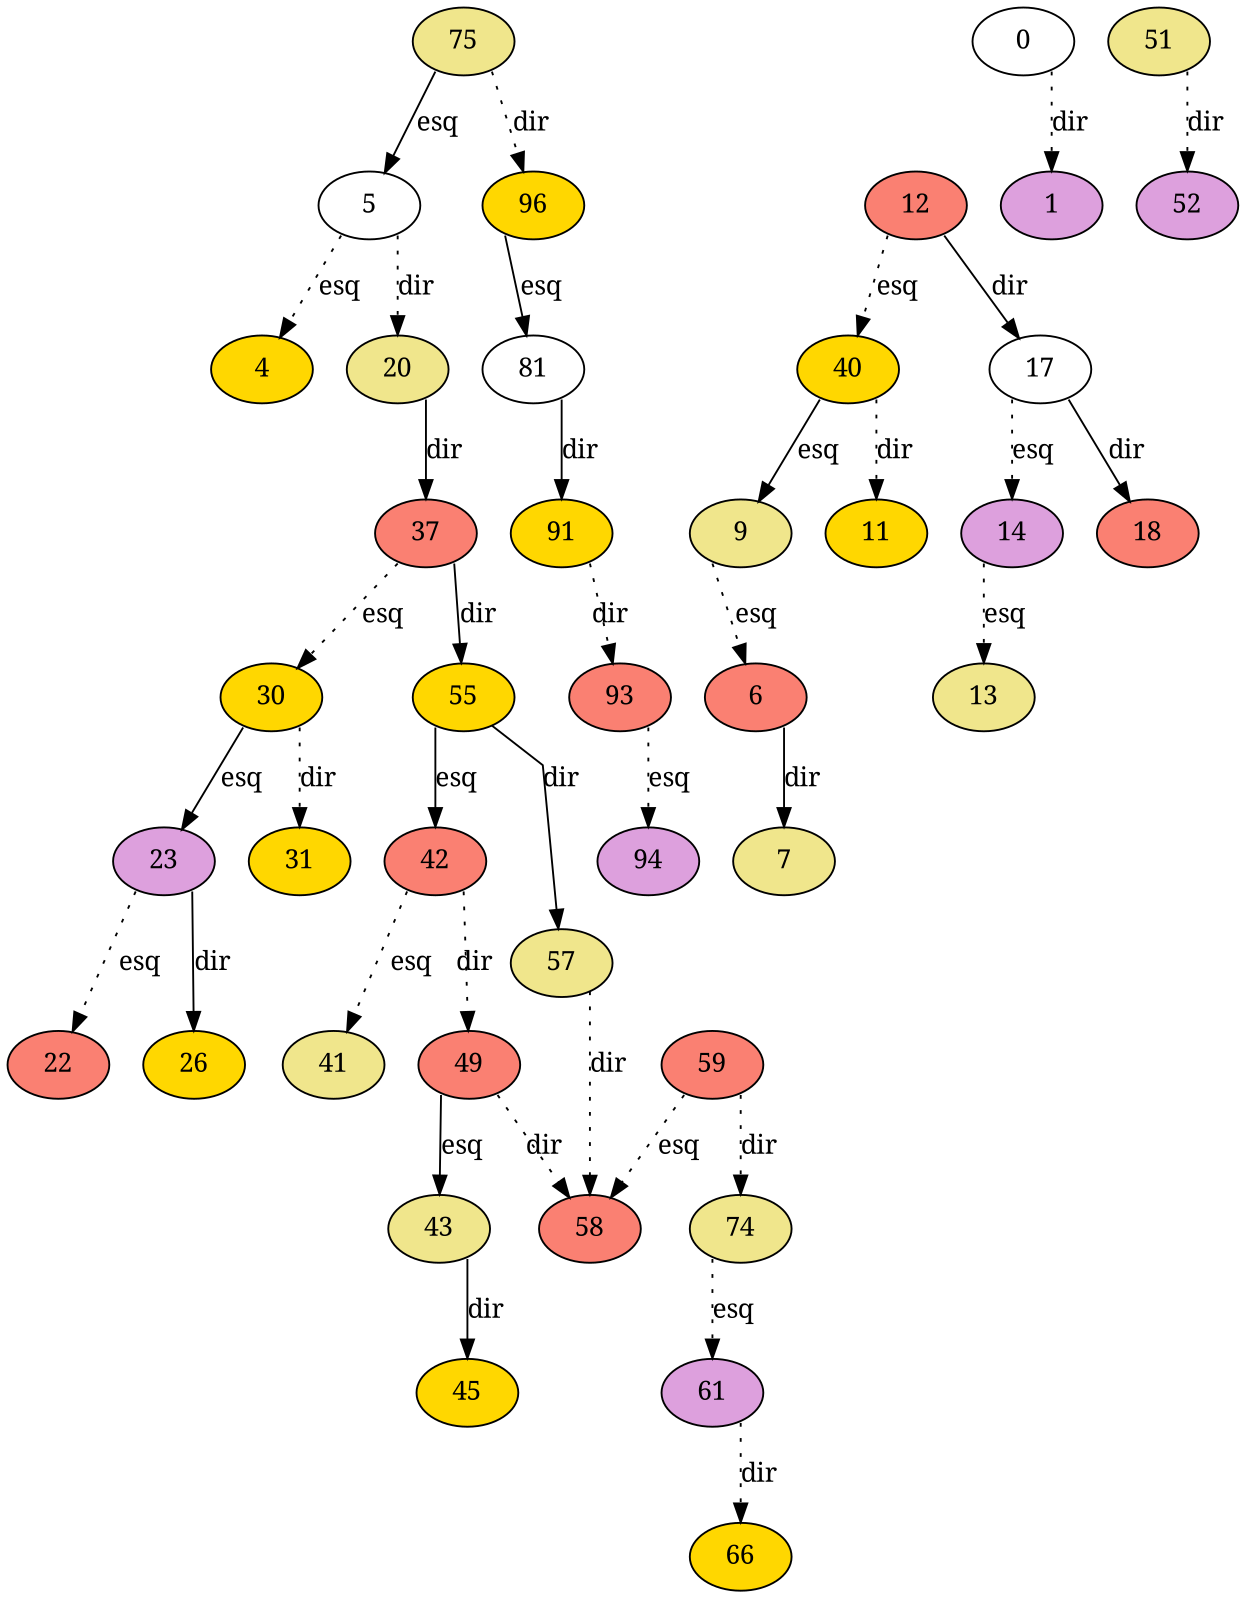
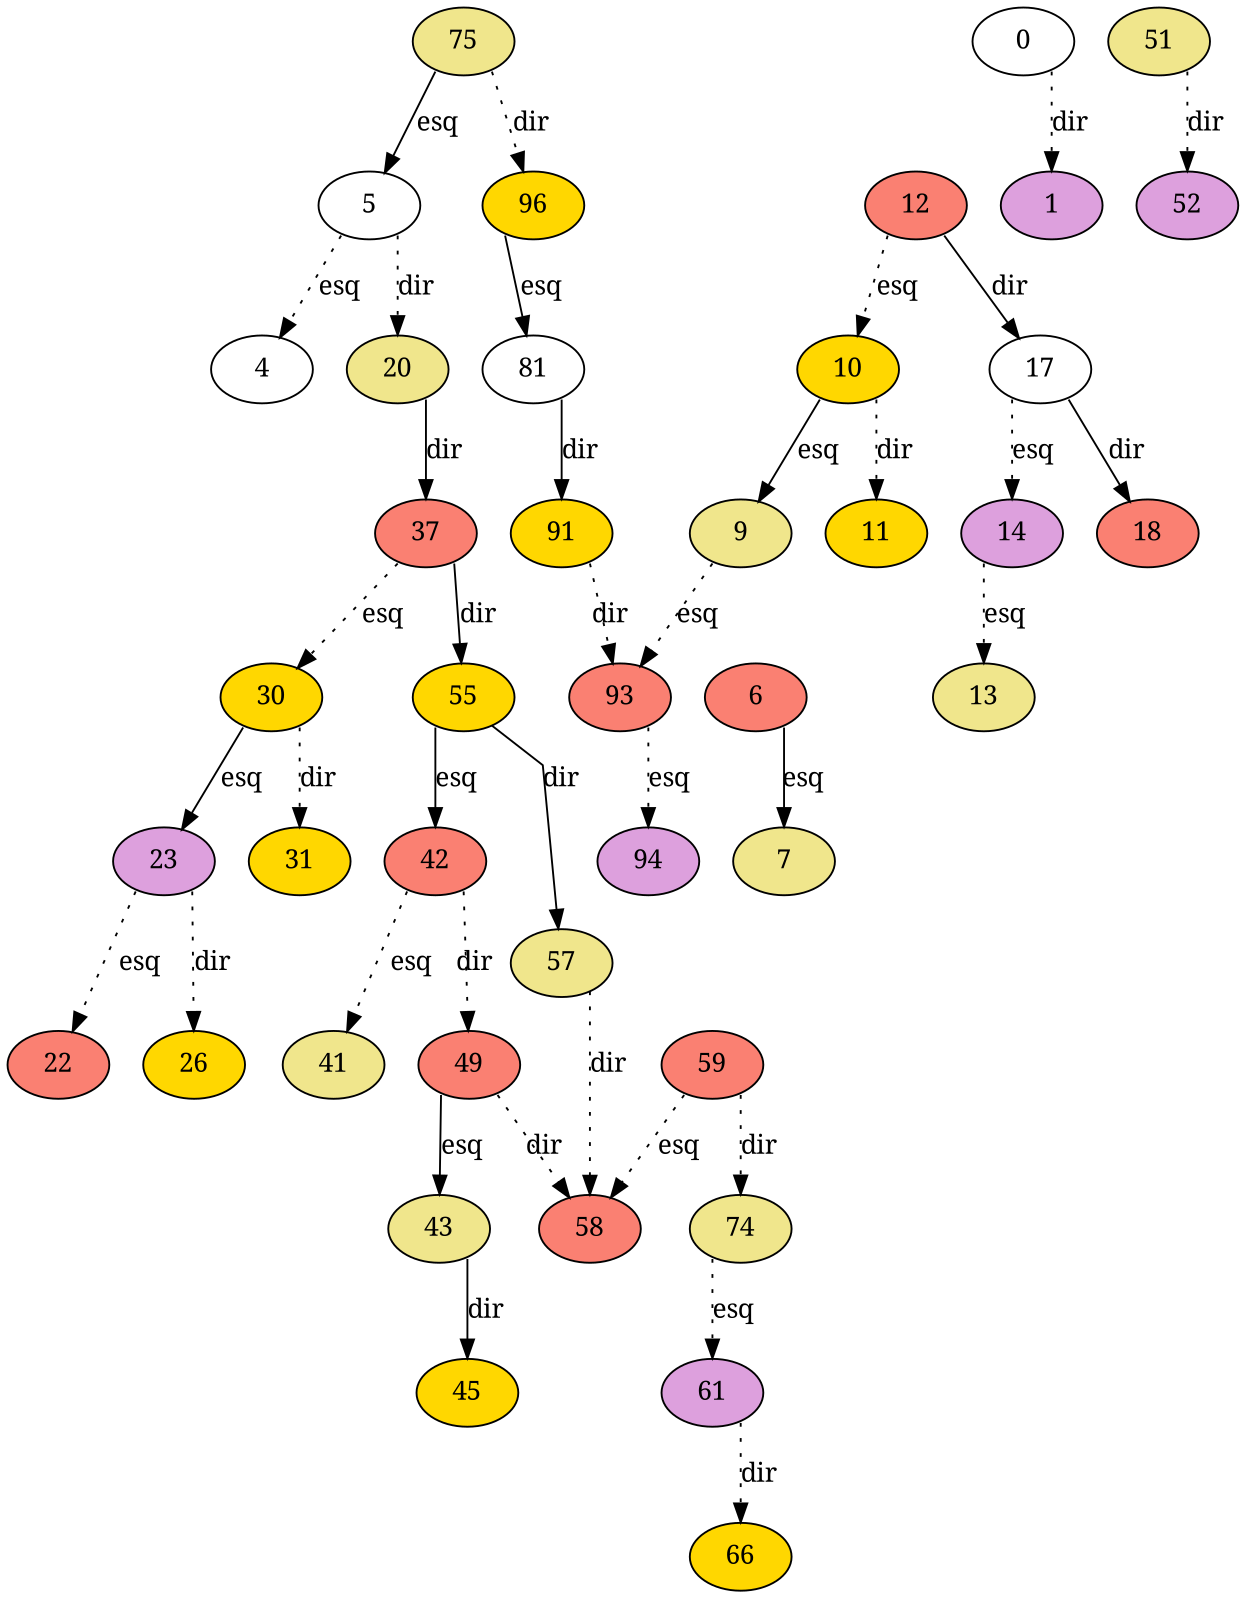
(262, 369) -> (262, 369)
(848, 369) -> (848, 369)
(726, 605) -> (682, 607)
(803, 779) -> (803, 779)
(193, 952) -> (193, 952)
